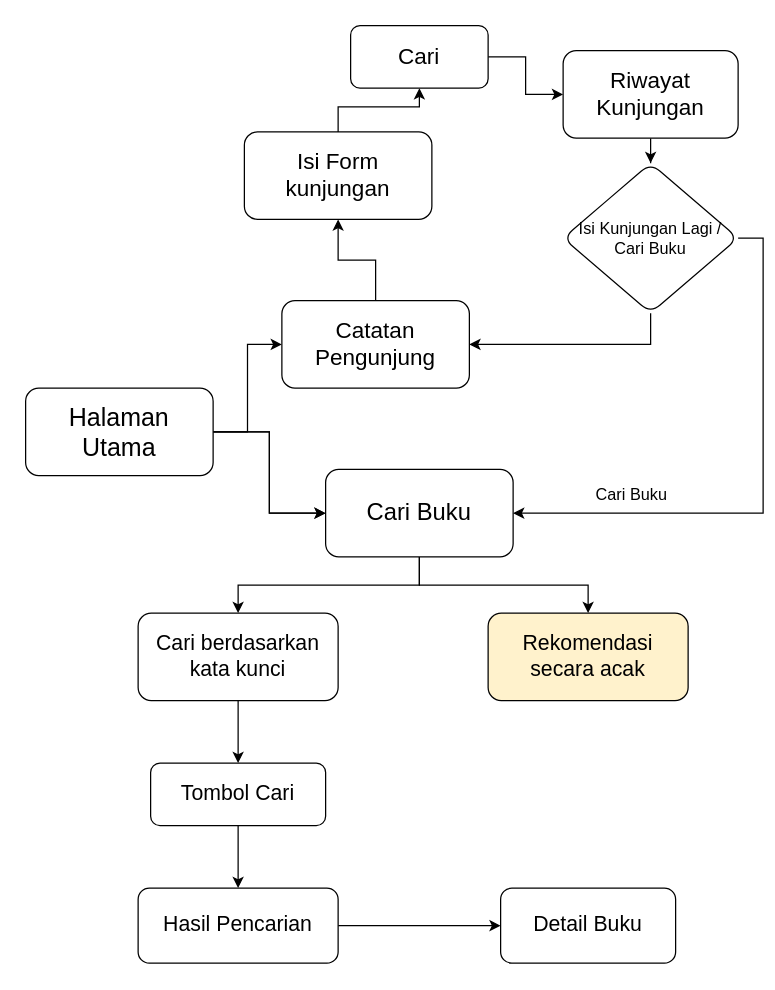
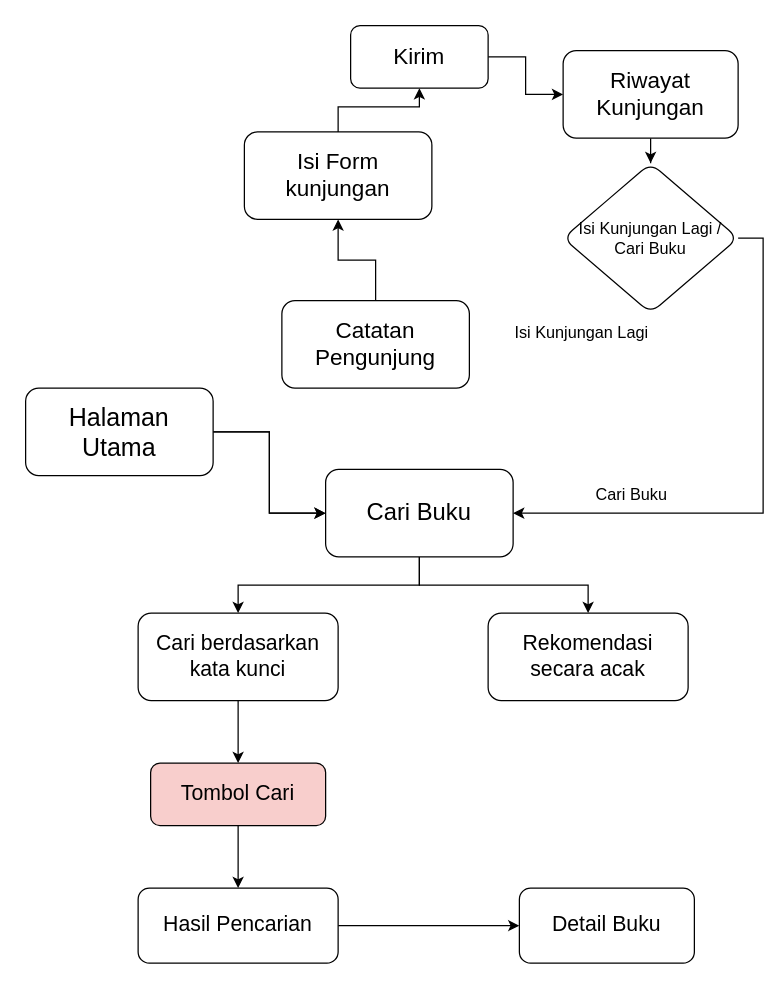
(419, 57) -> (419, 57)
none -> (582, 332)
(580, 344) -> none
(248, 374) -> none
(588, 657) -> (588, 657)
(238, 794) -> (238, 794)
(588, 926) -> (607, 926)
